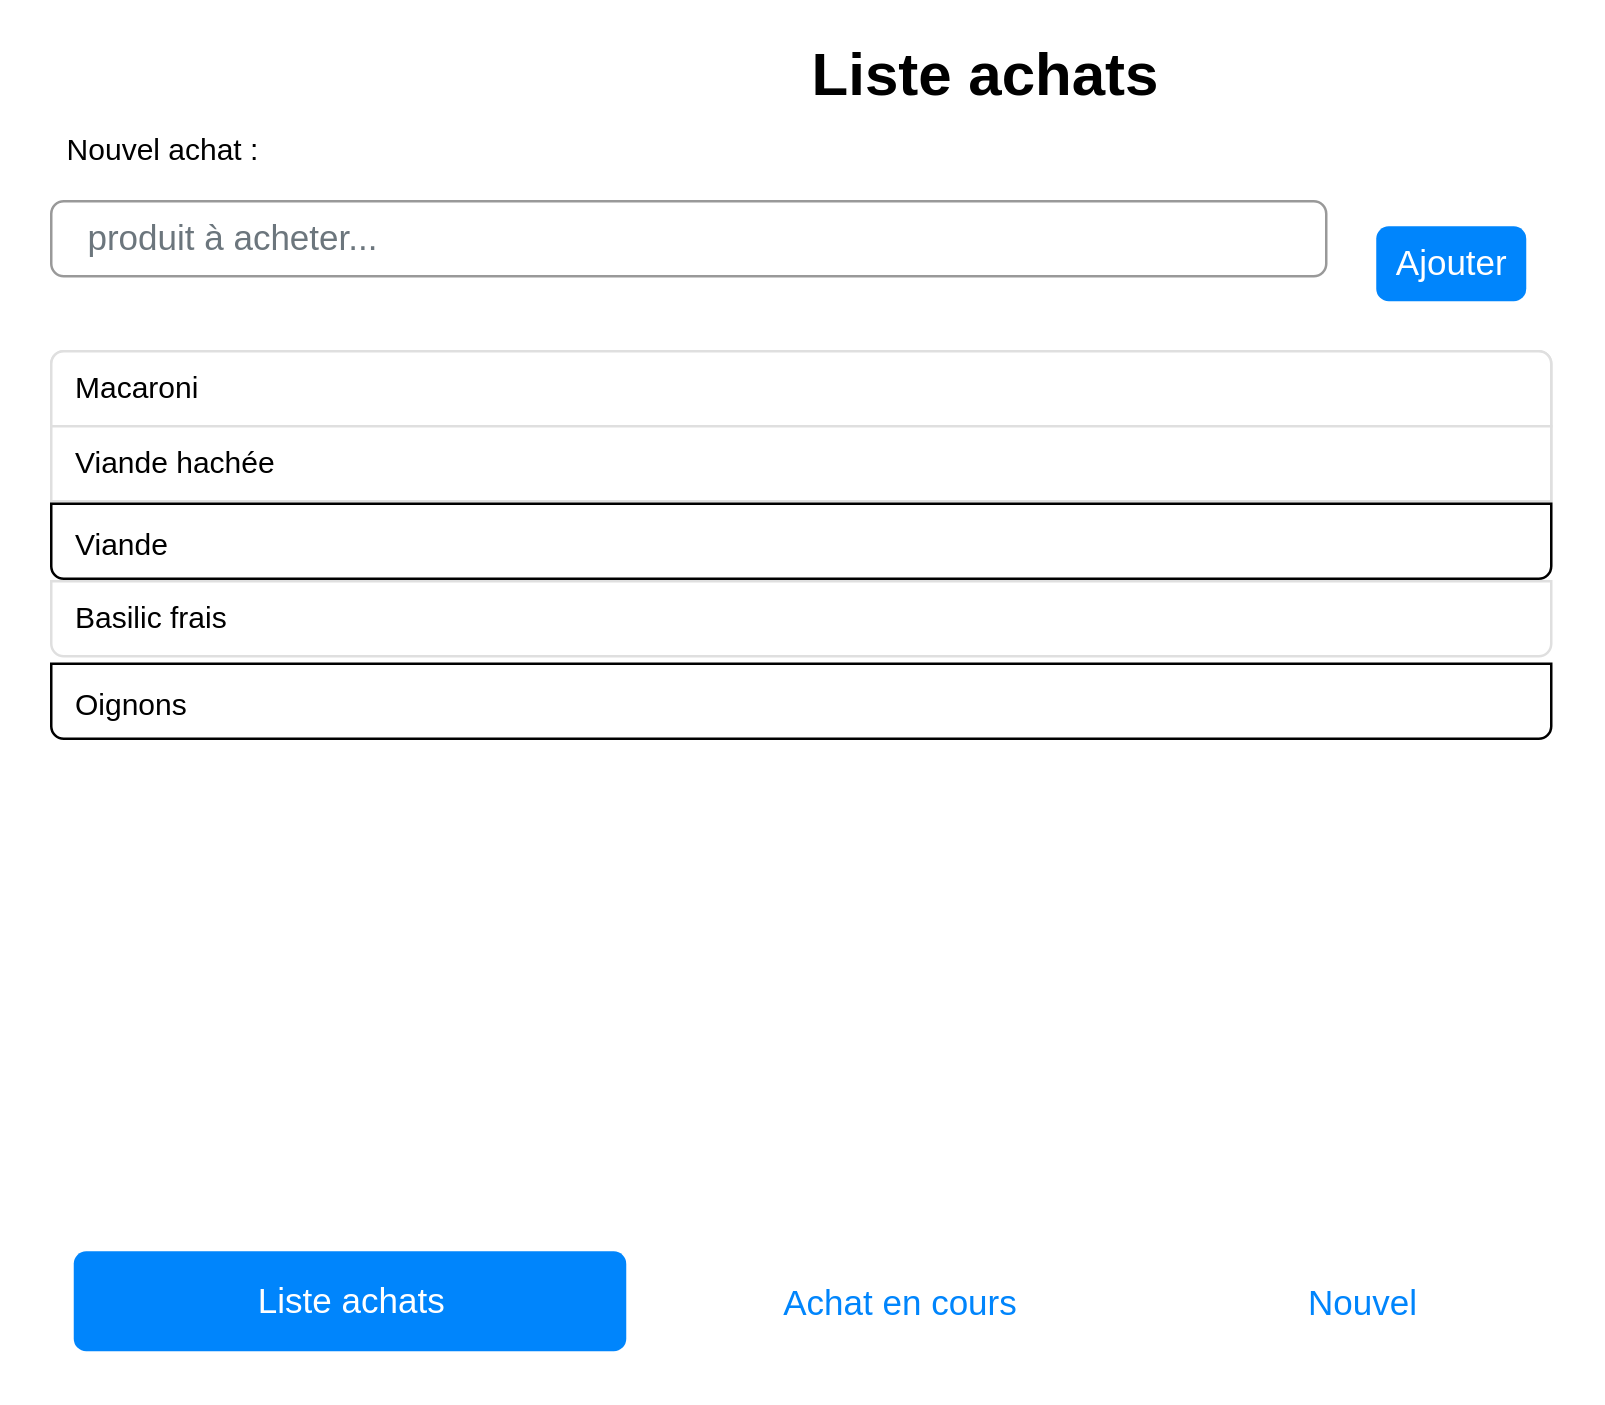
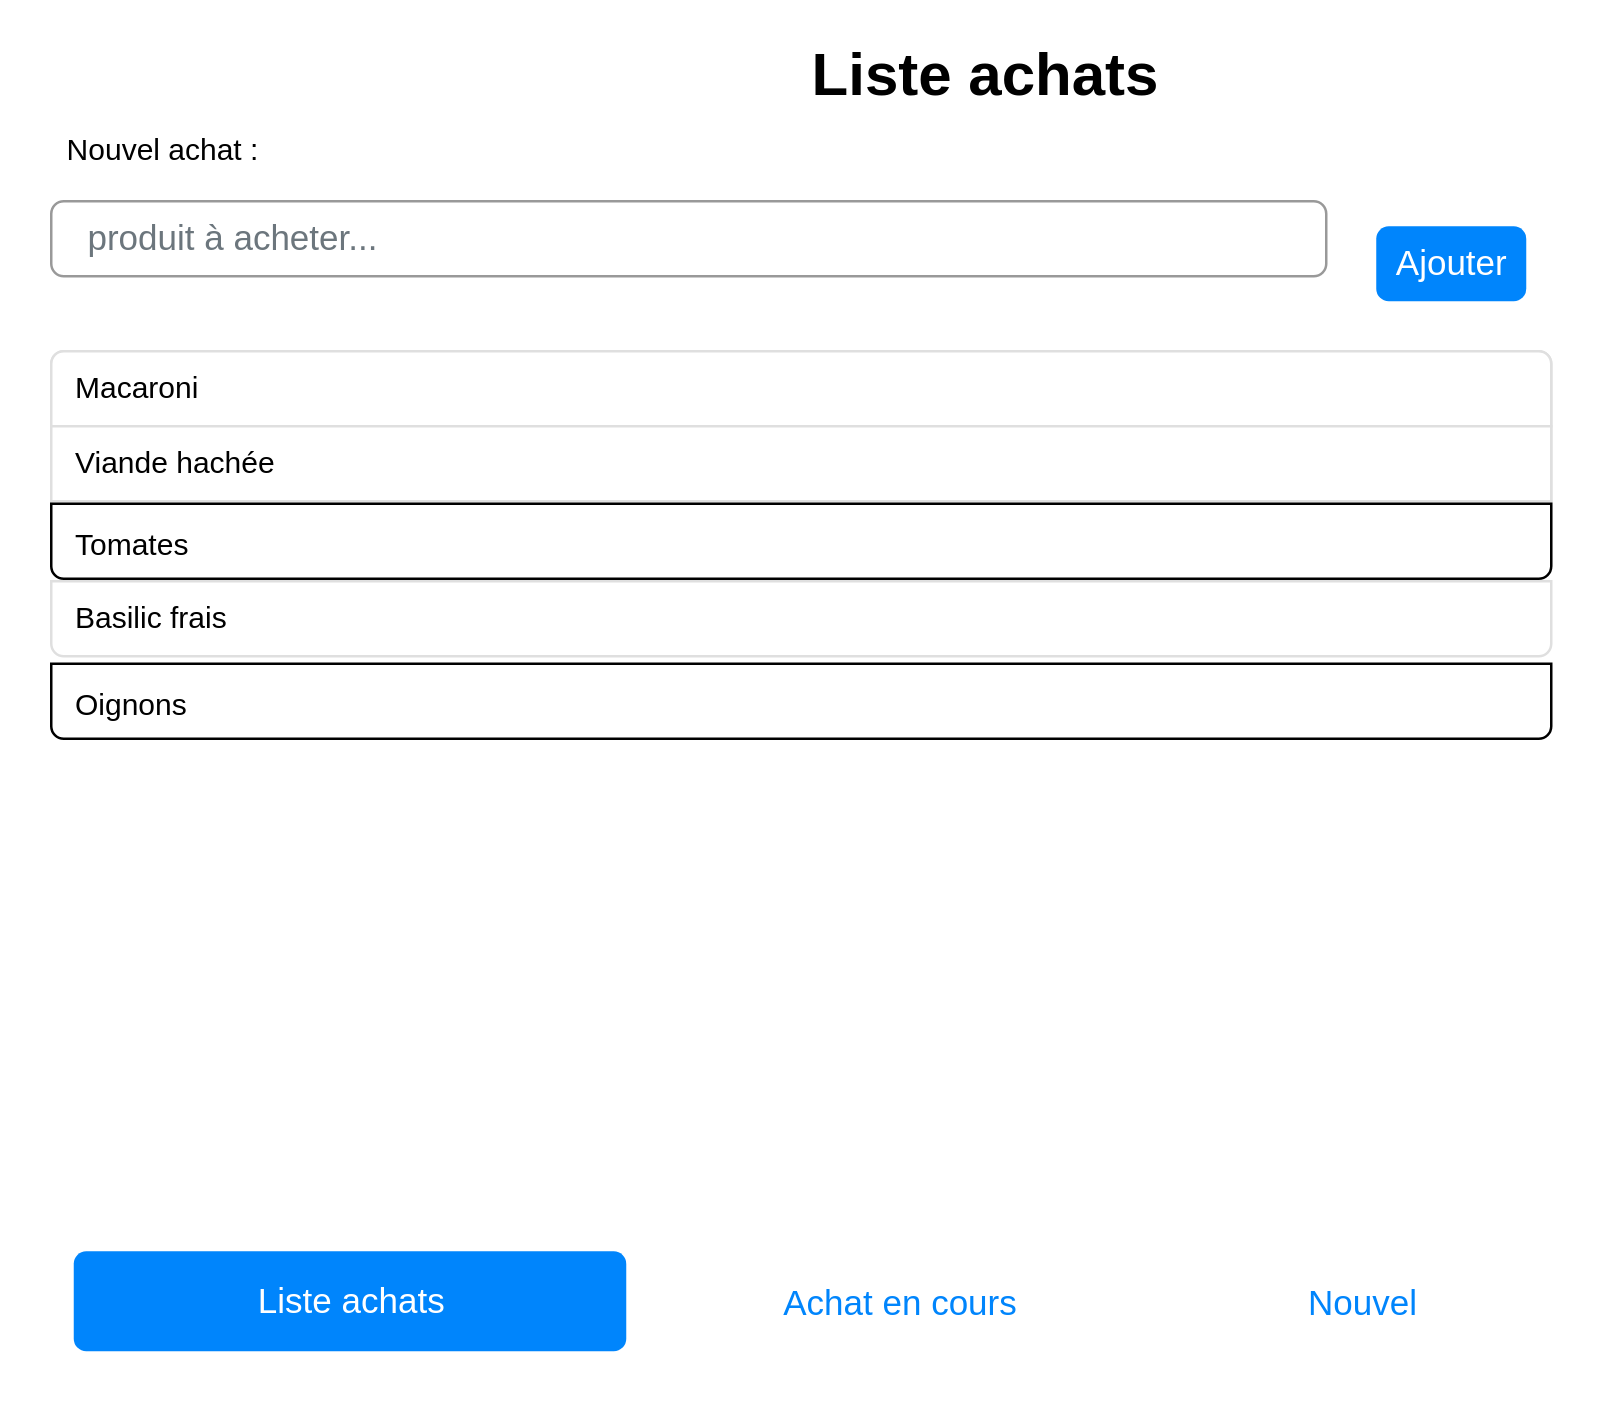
(123, 546) -> (135, 546)
